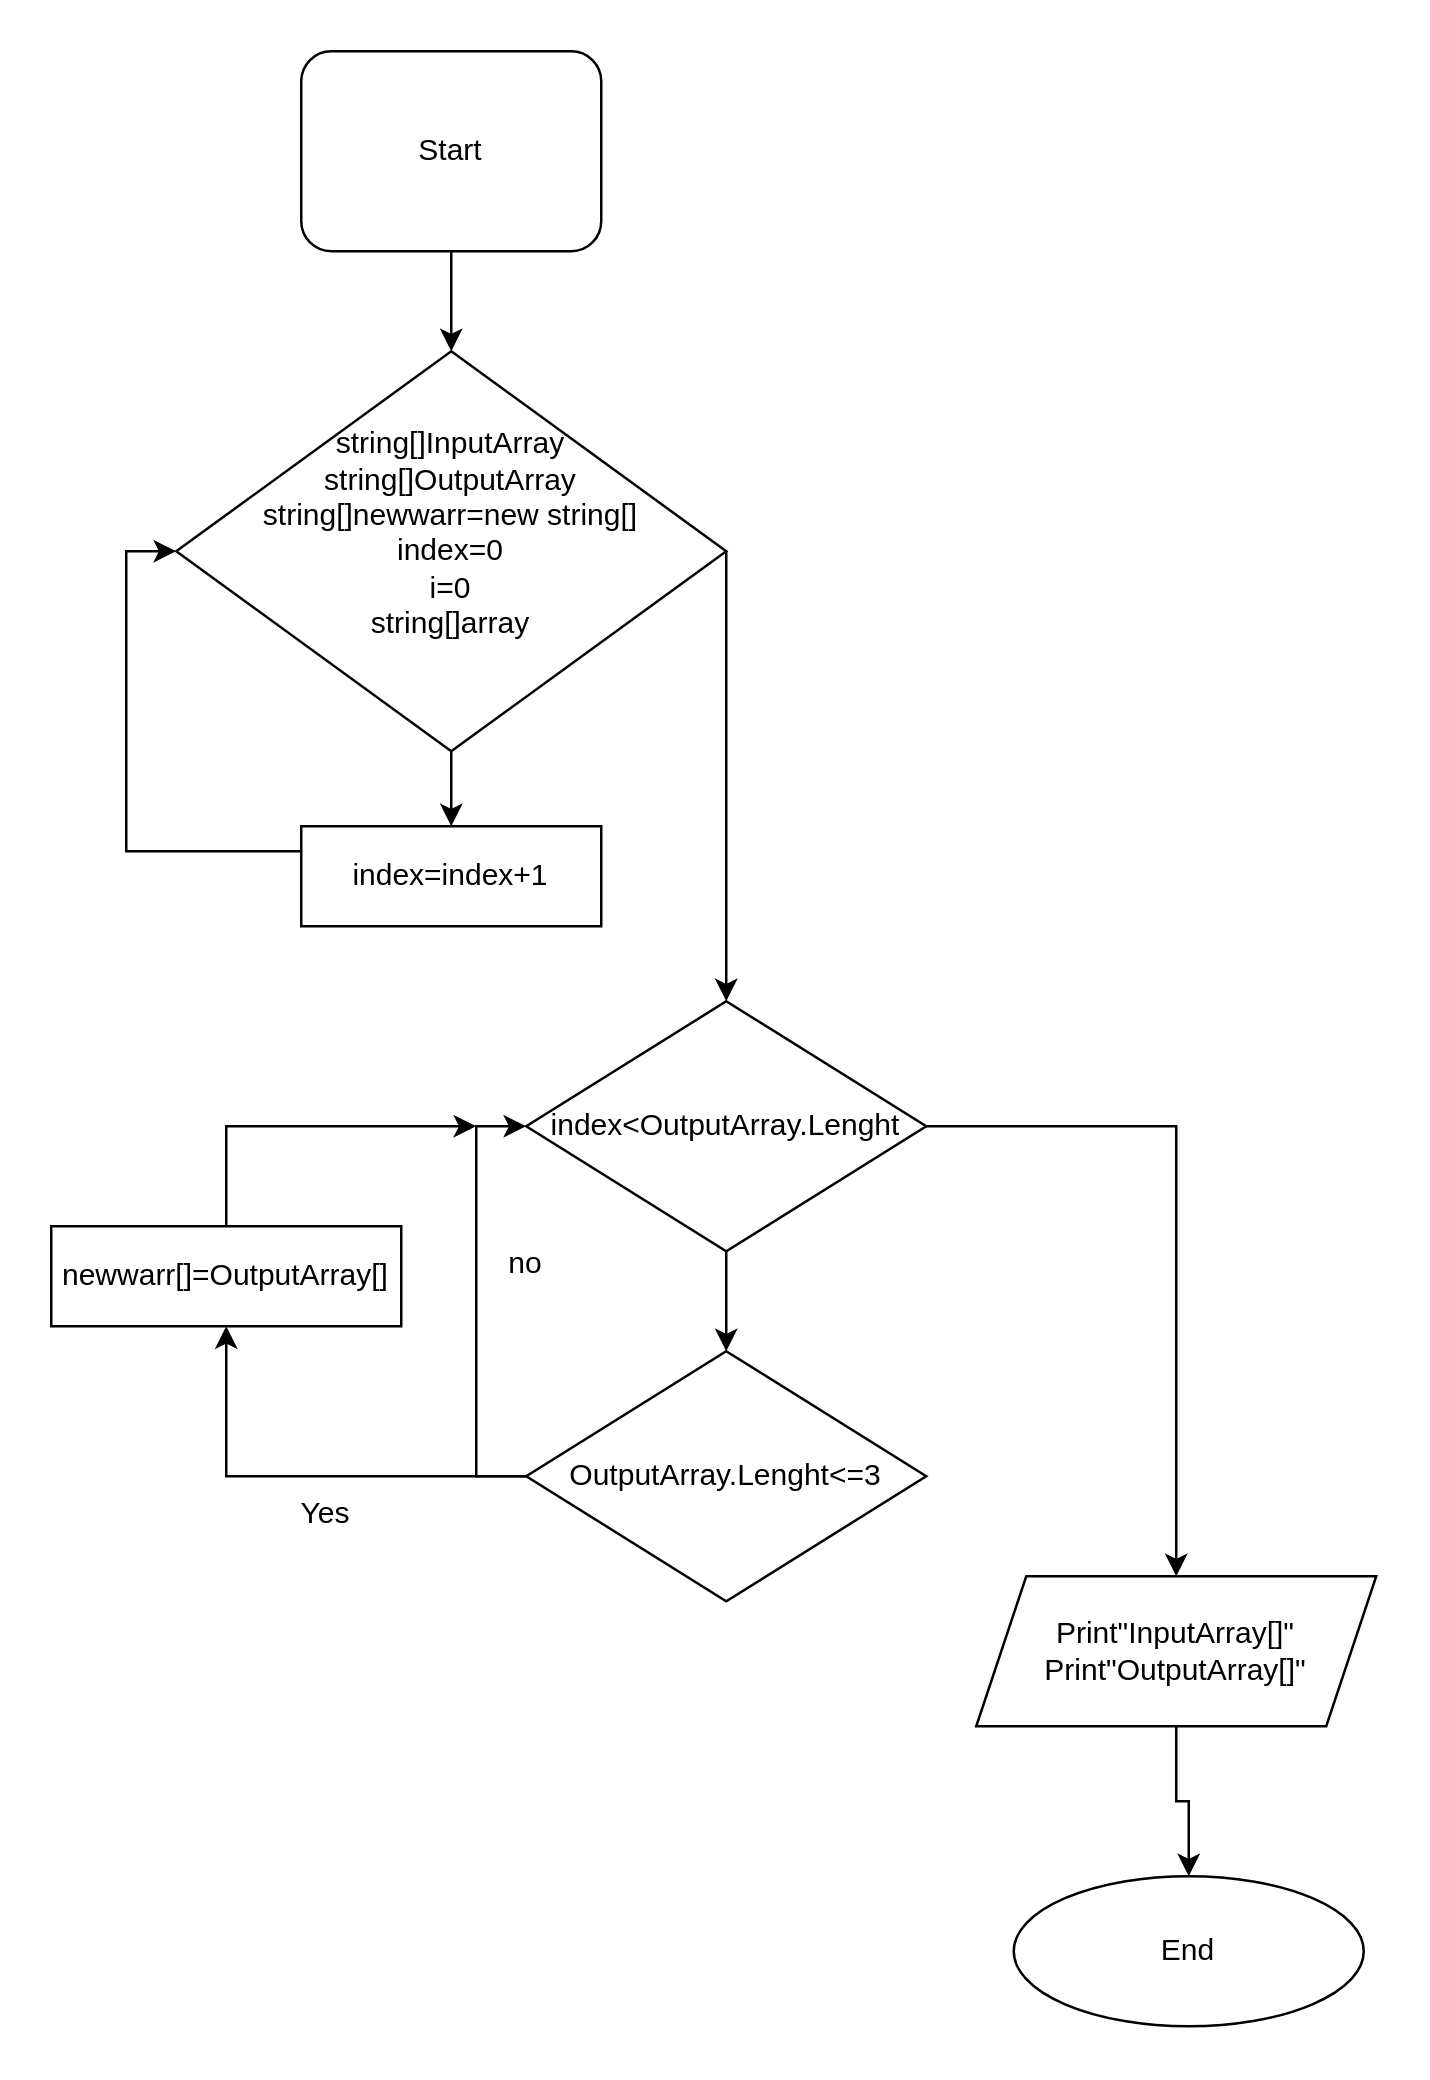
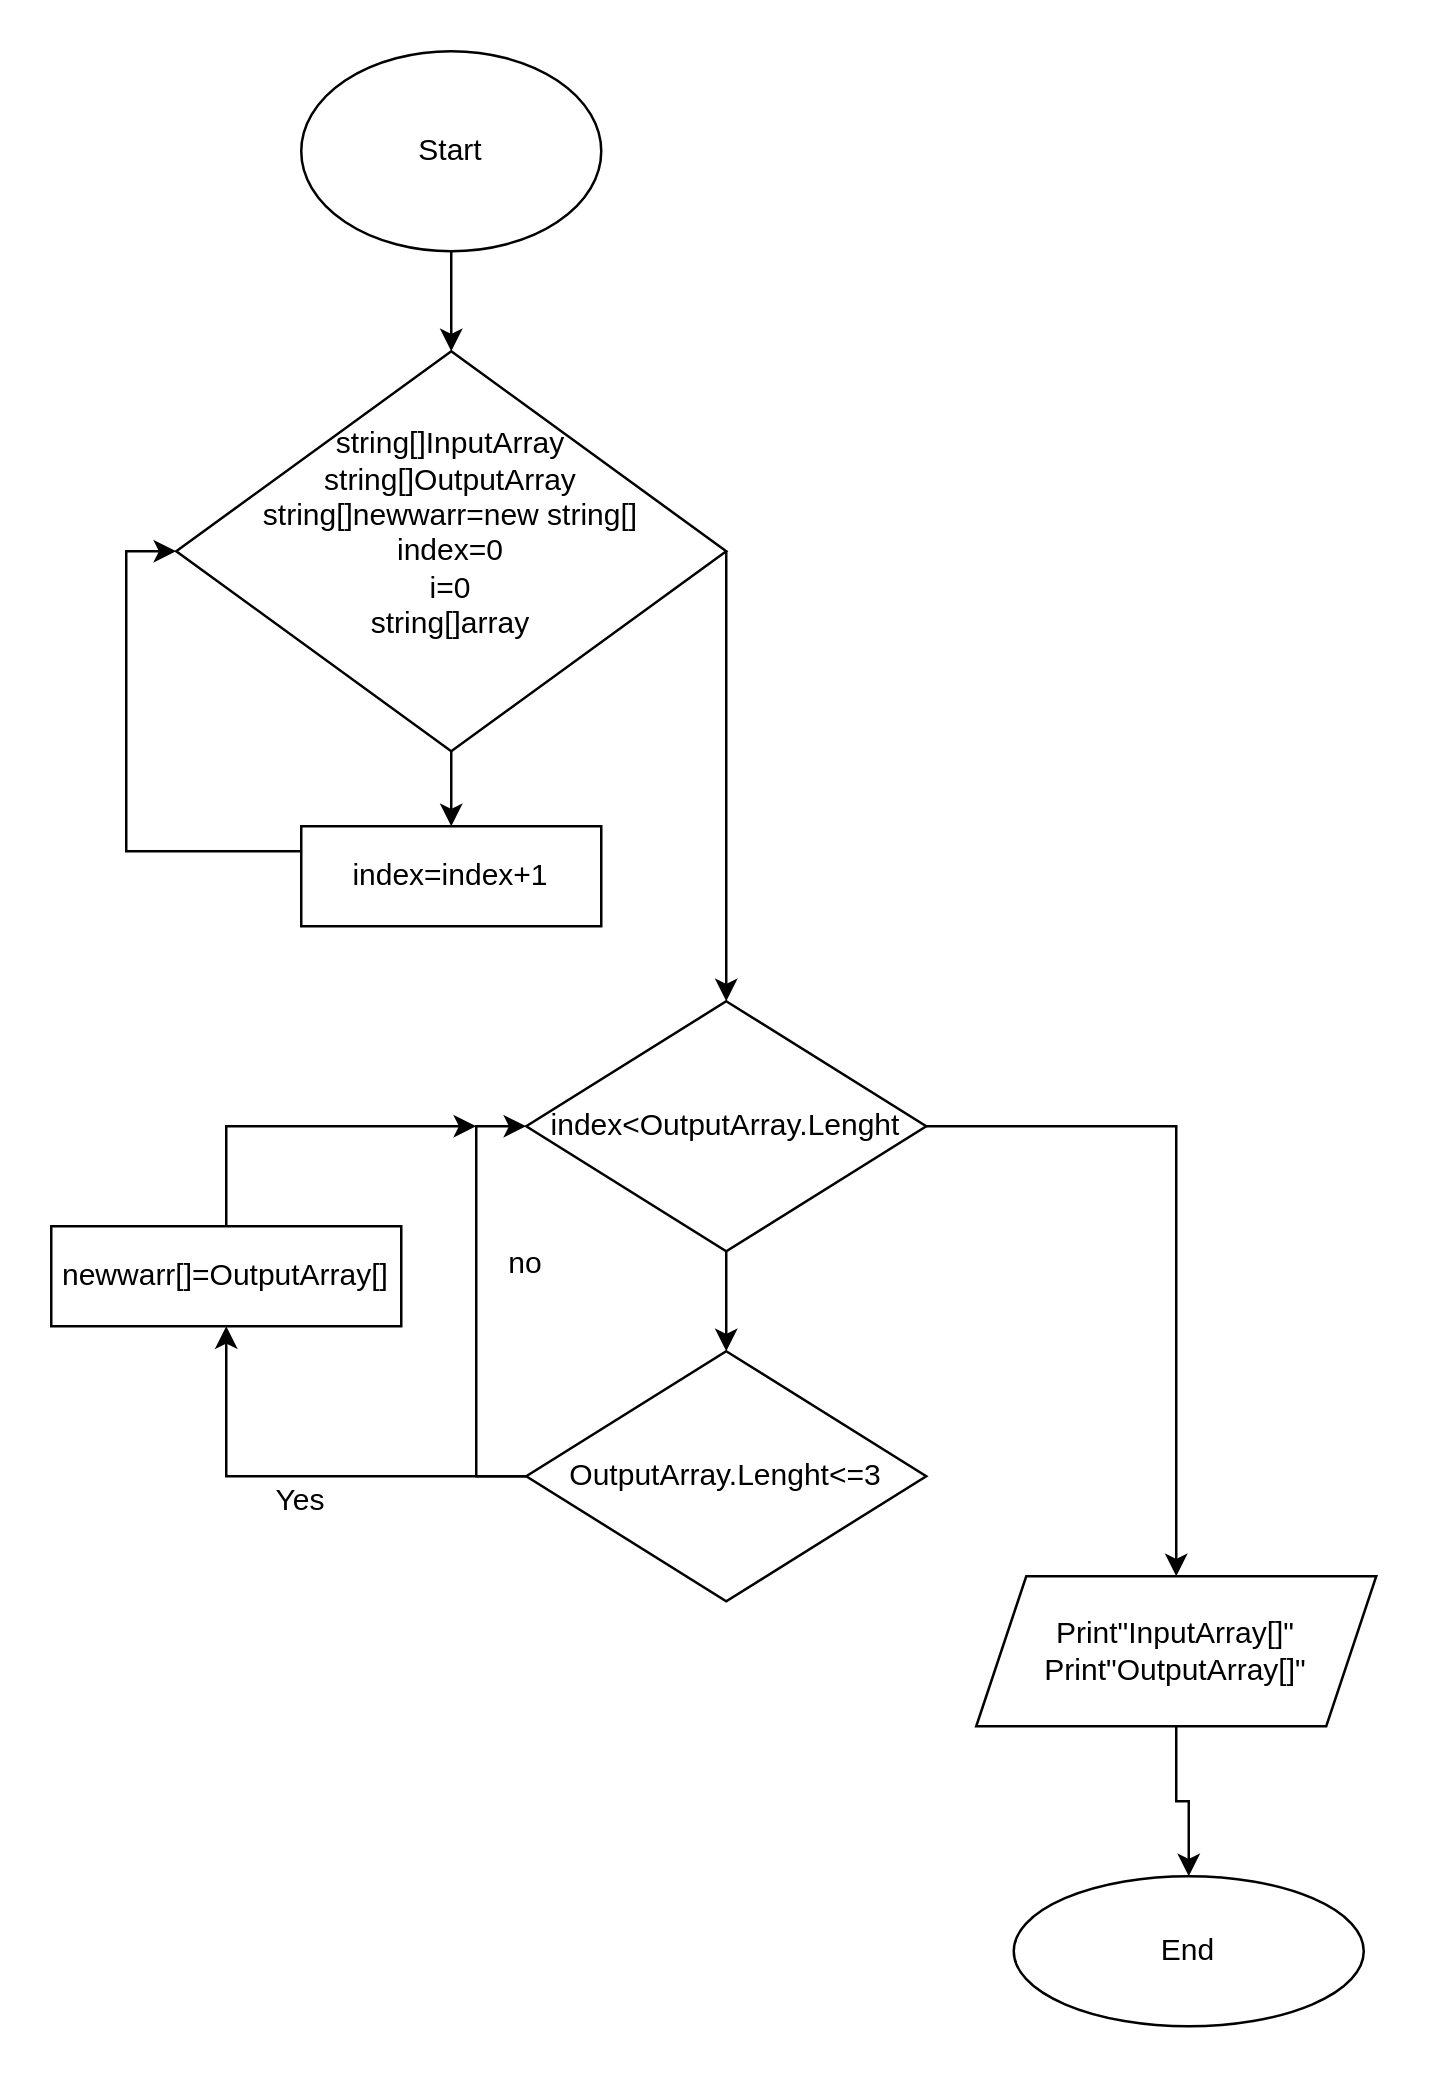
(451, 151) -> (451, 151)
(326, 1514) -> (301, 1501)
